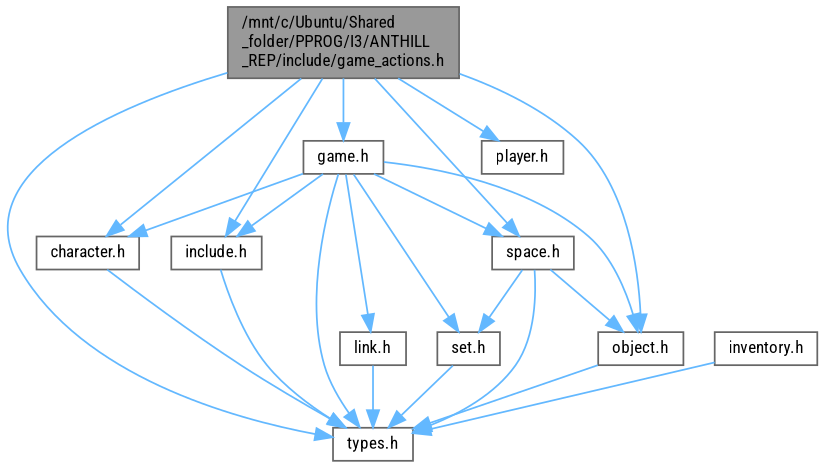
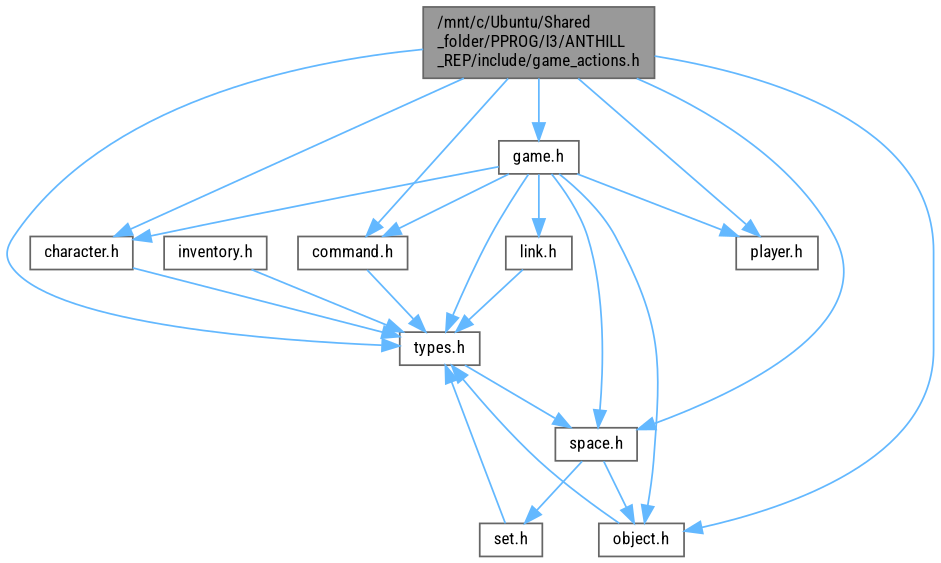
(401, 246) -> (649, 202)
(217, 253) -> (353, 253)
(514, 368) -> (510, 392)
